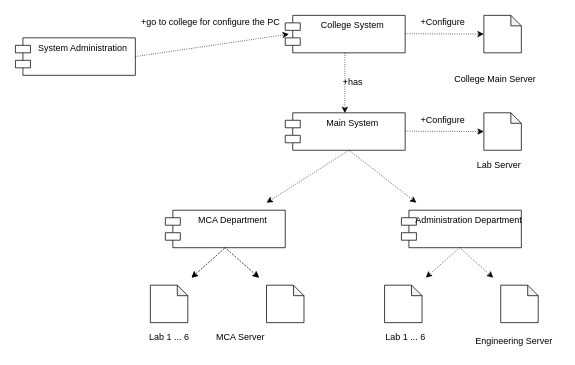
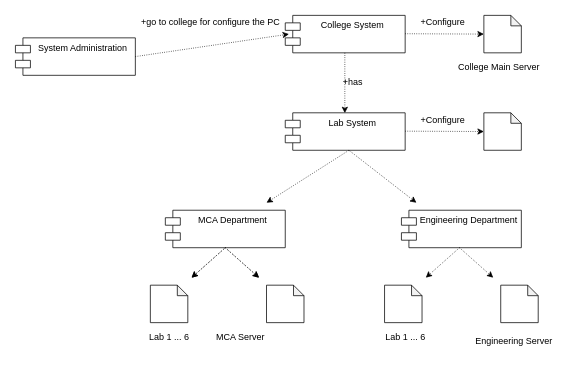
(495, 79) -> (499, 68)
(353, 123) -> (353, 123)
(499, 165) -> none
(469, 221) -> (469, 221)
